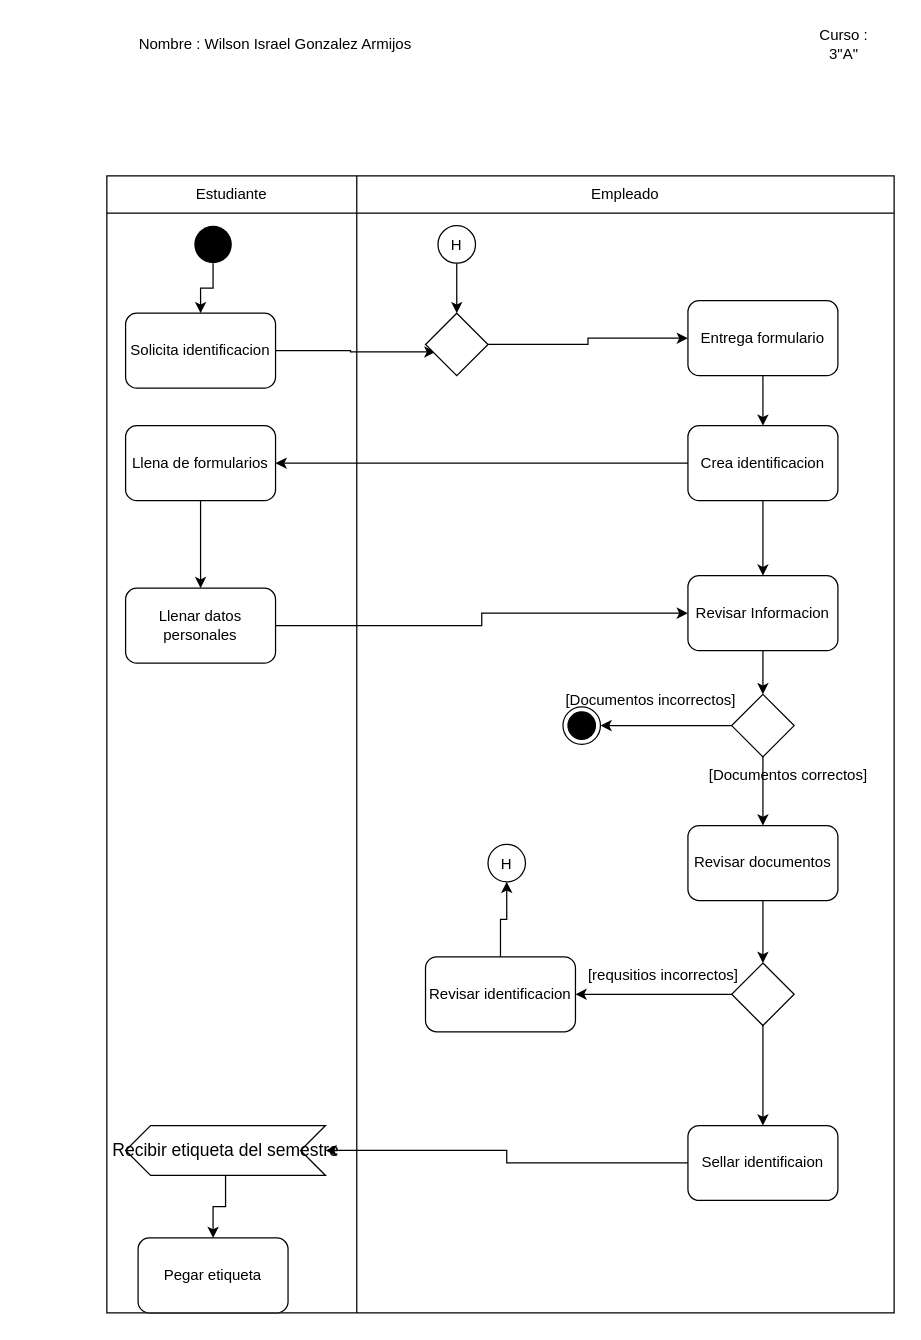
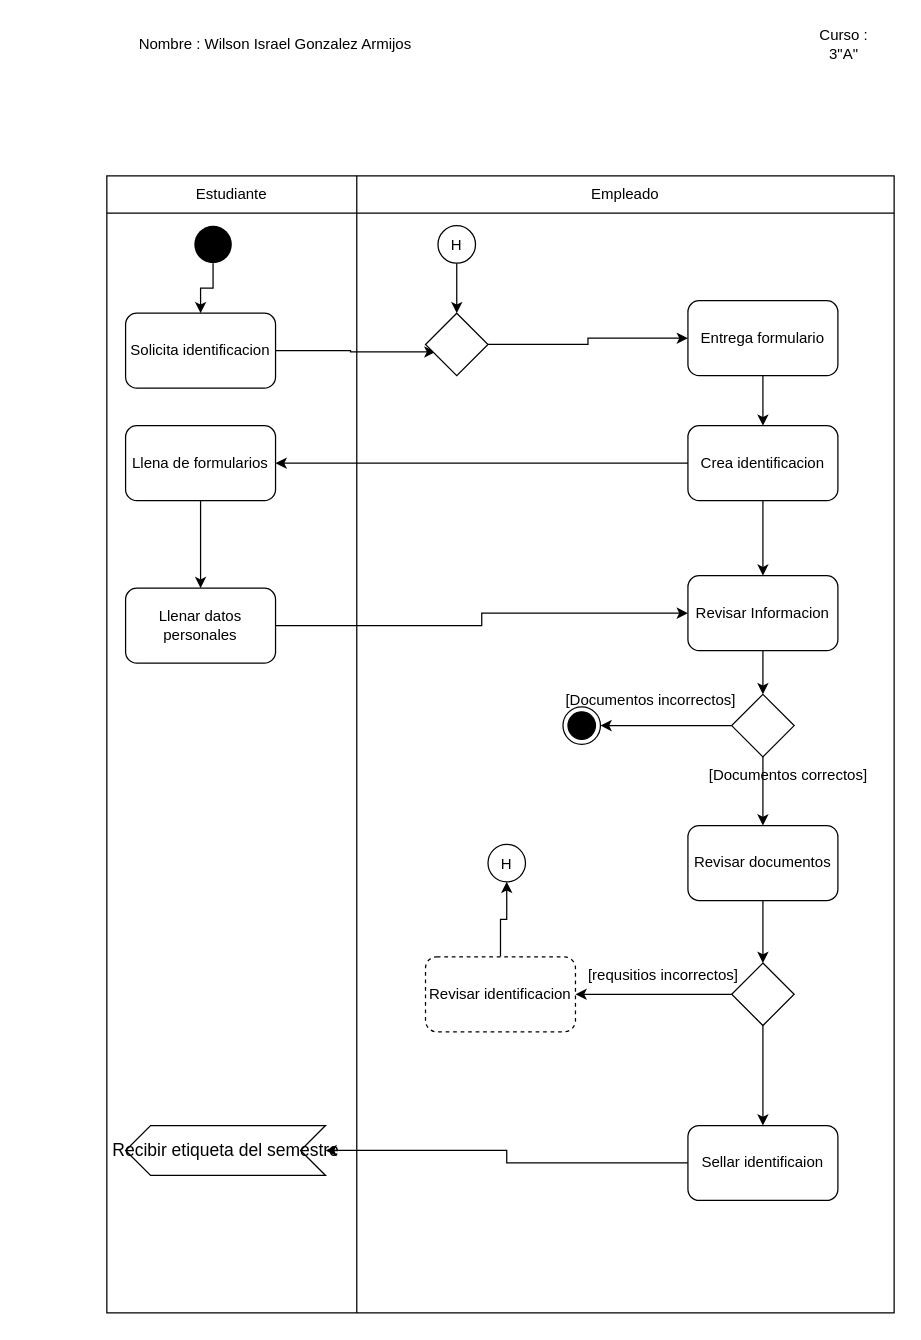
(501, 994) -> (501, 994)
(224, 1207) -> none
(213, 1276) -> none
